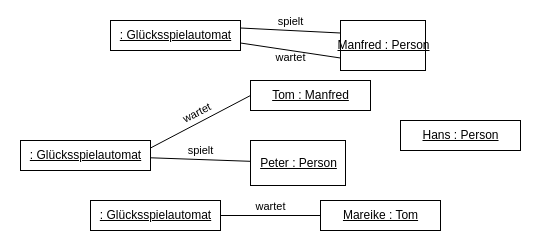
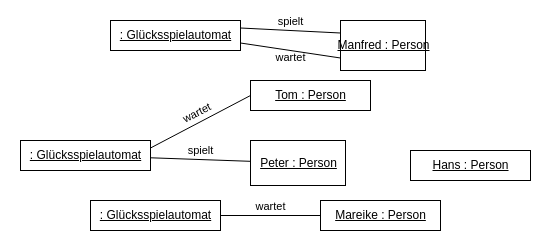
(311, 96) -> (311, 96)
(461, 136) -> (471, 166)
(381, 216) -> (381, 216)
